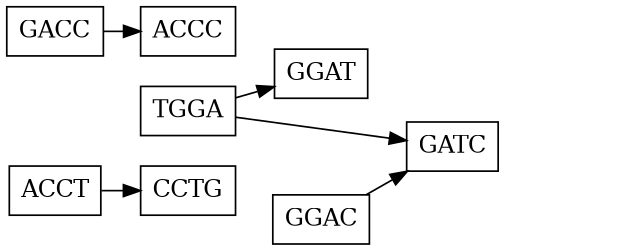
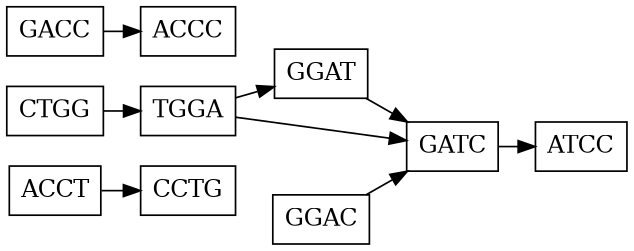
none -> (379, 106)
none -> (55, 111)
none -> (581, 147)
